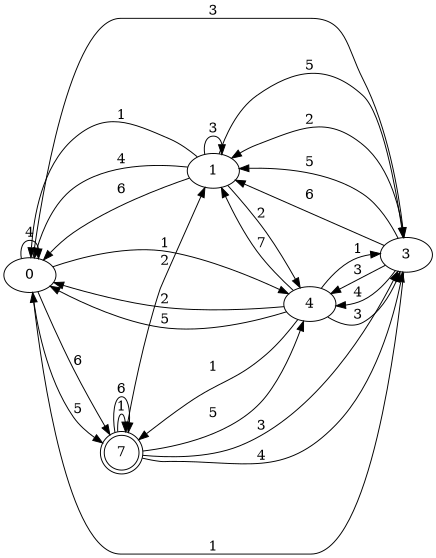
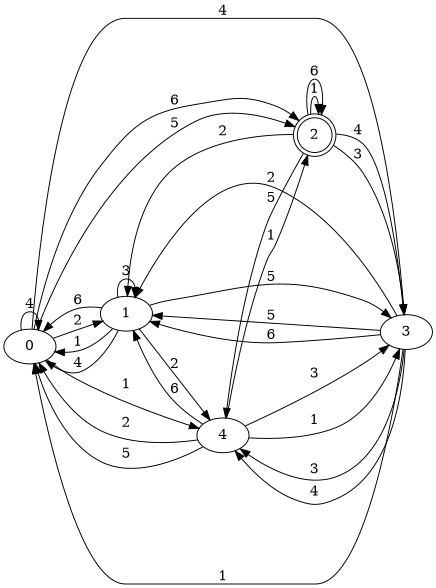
(213, 11) -> (223, 11)
(262, 244) -> (175, 389)
none -> (73, 331)
(122, 453) -> (315, 135)
